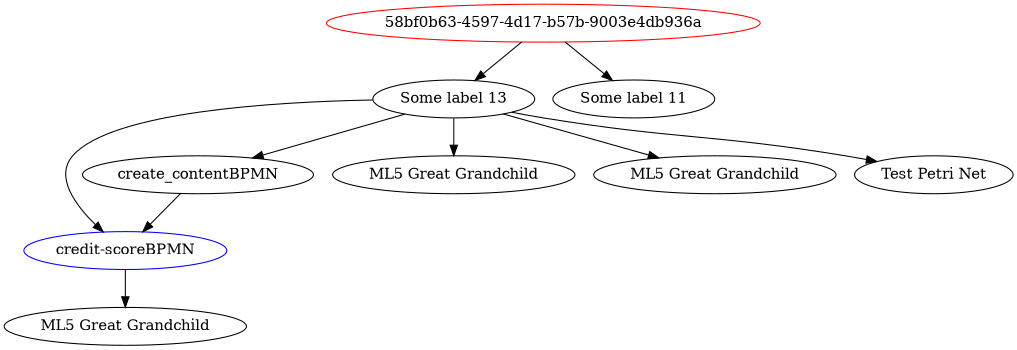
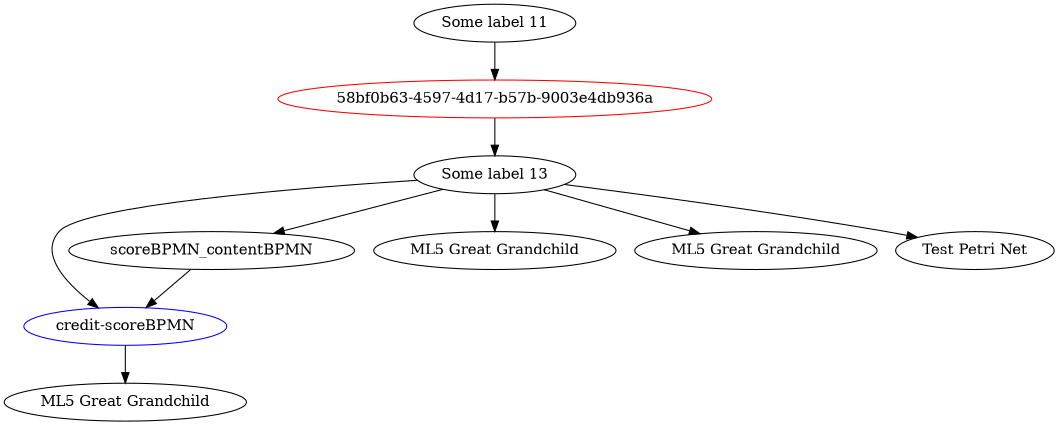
(585, 58) -> (495, 56)
(198, 175) -> (212, 251)
